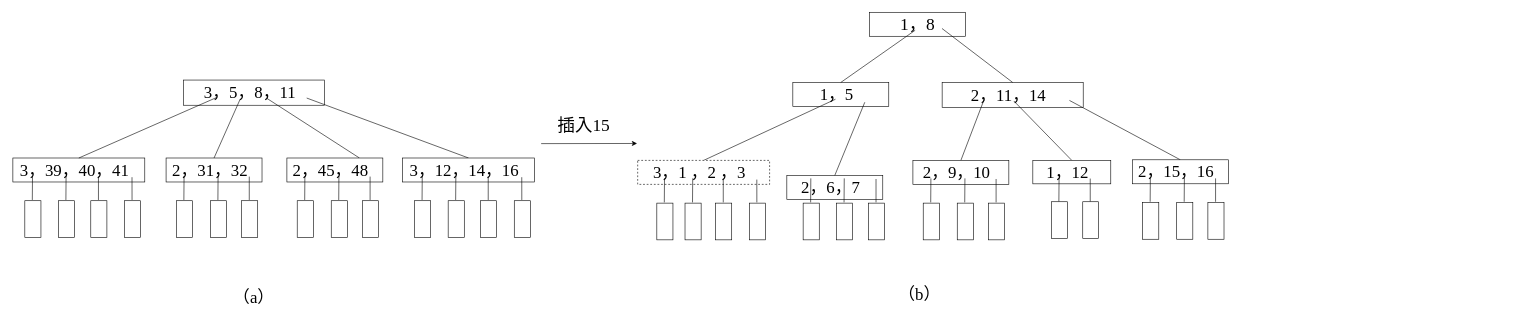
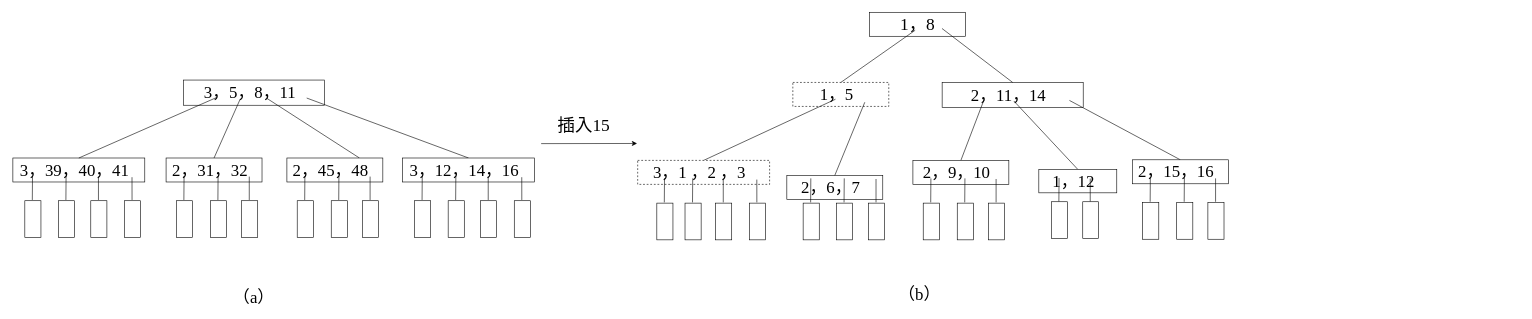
(841, 95) -> (841, 95)
(1072, 172) -> (1078, 181)
